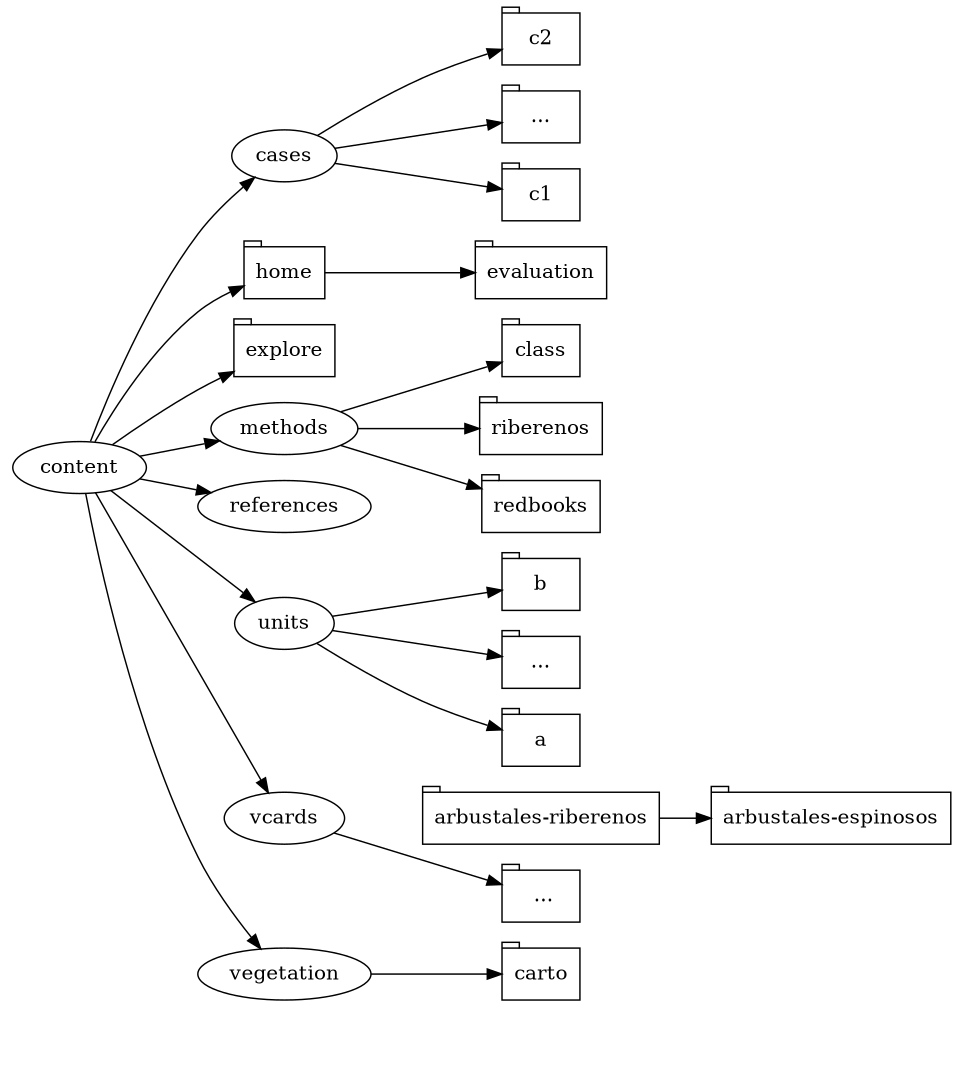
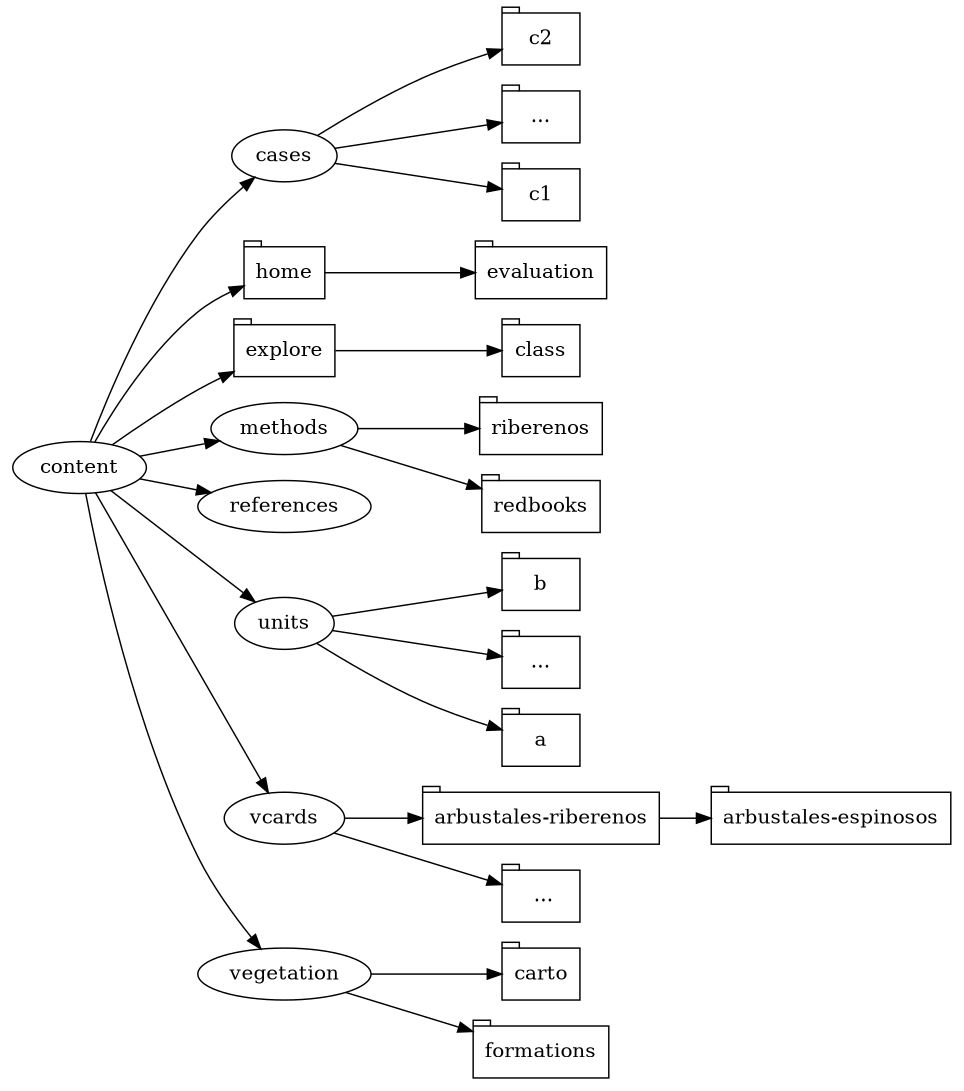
(414, 389) -> (411, 351)
none -> (376, 818)
none -> (541, 1052)
